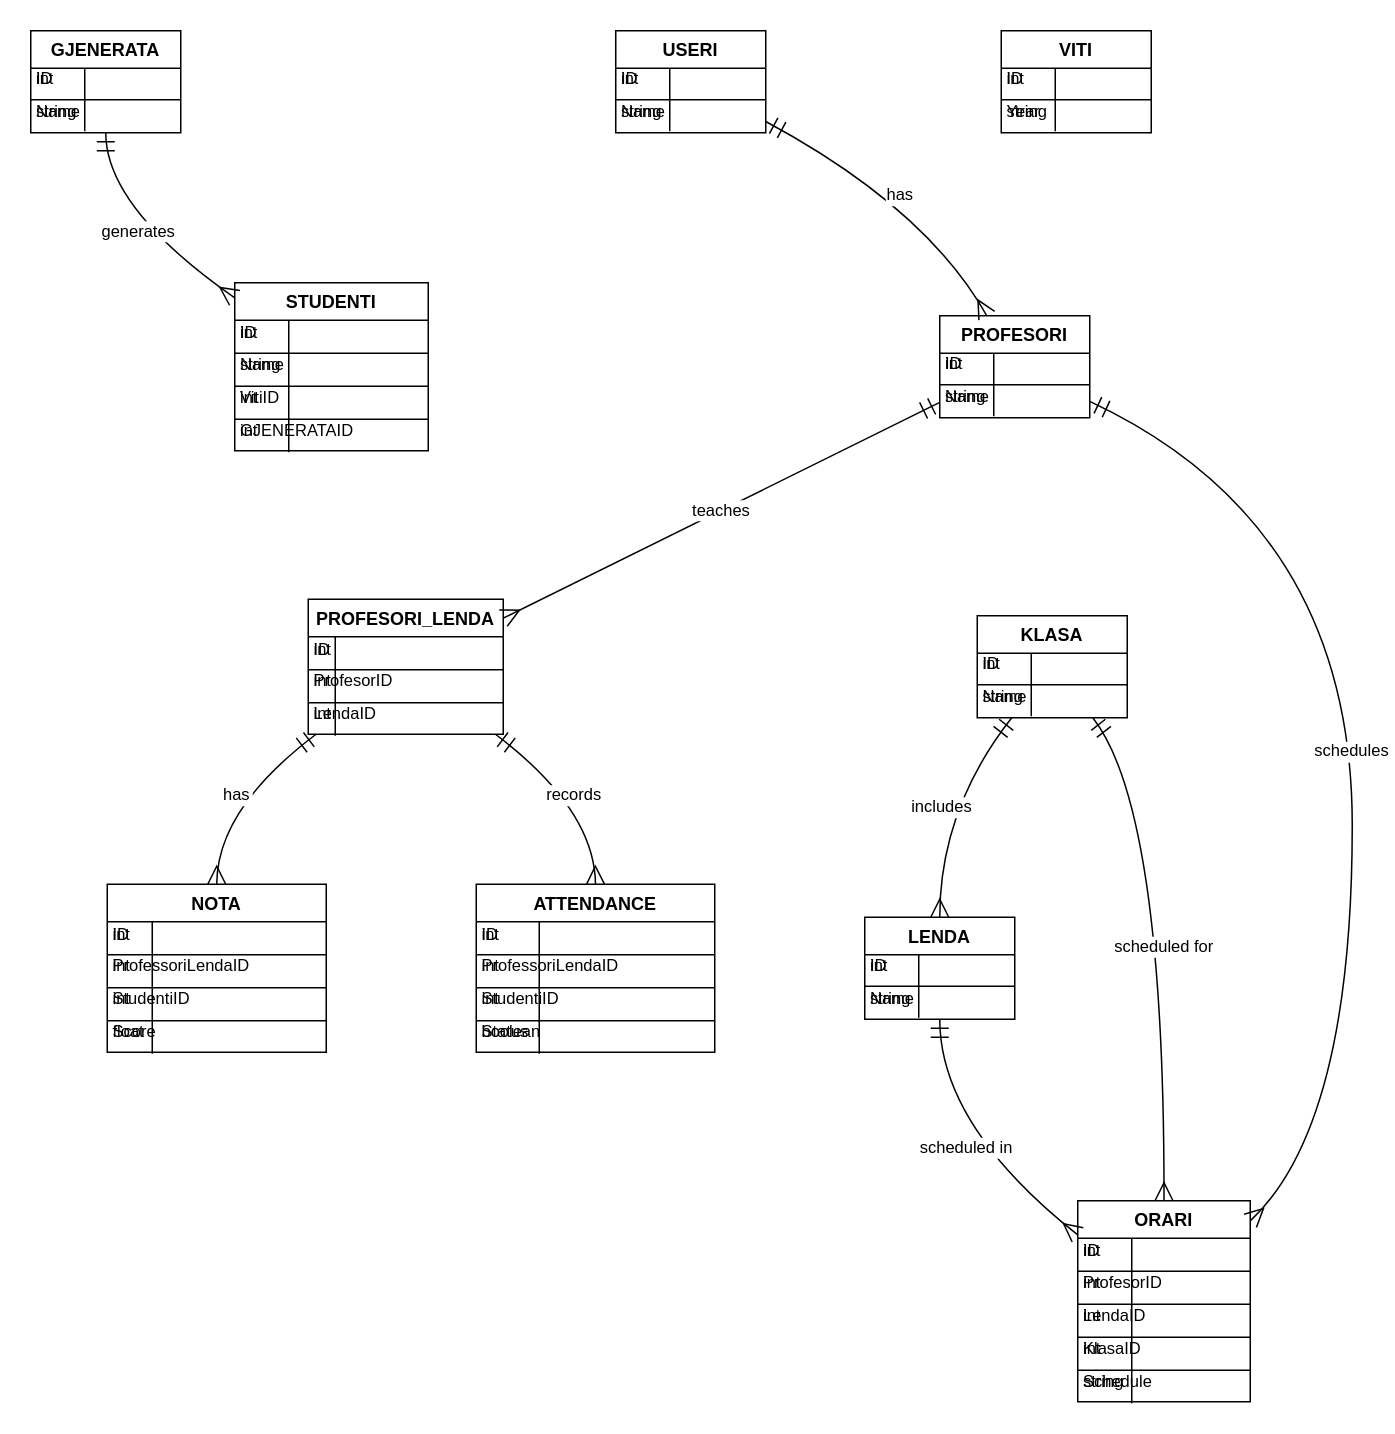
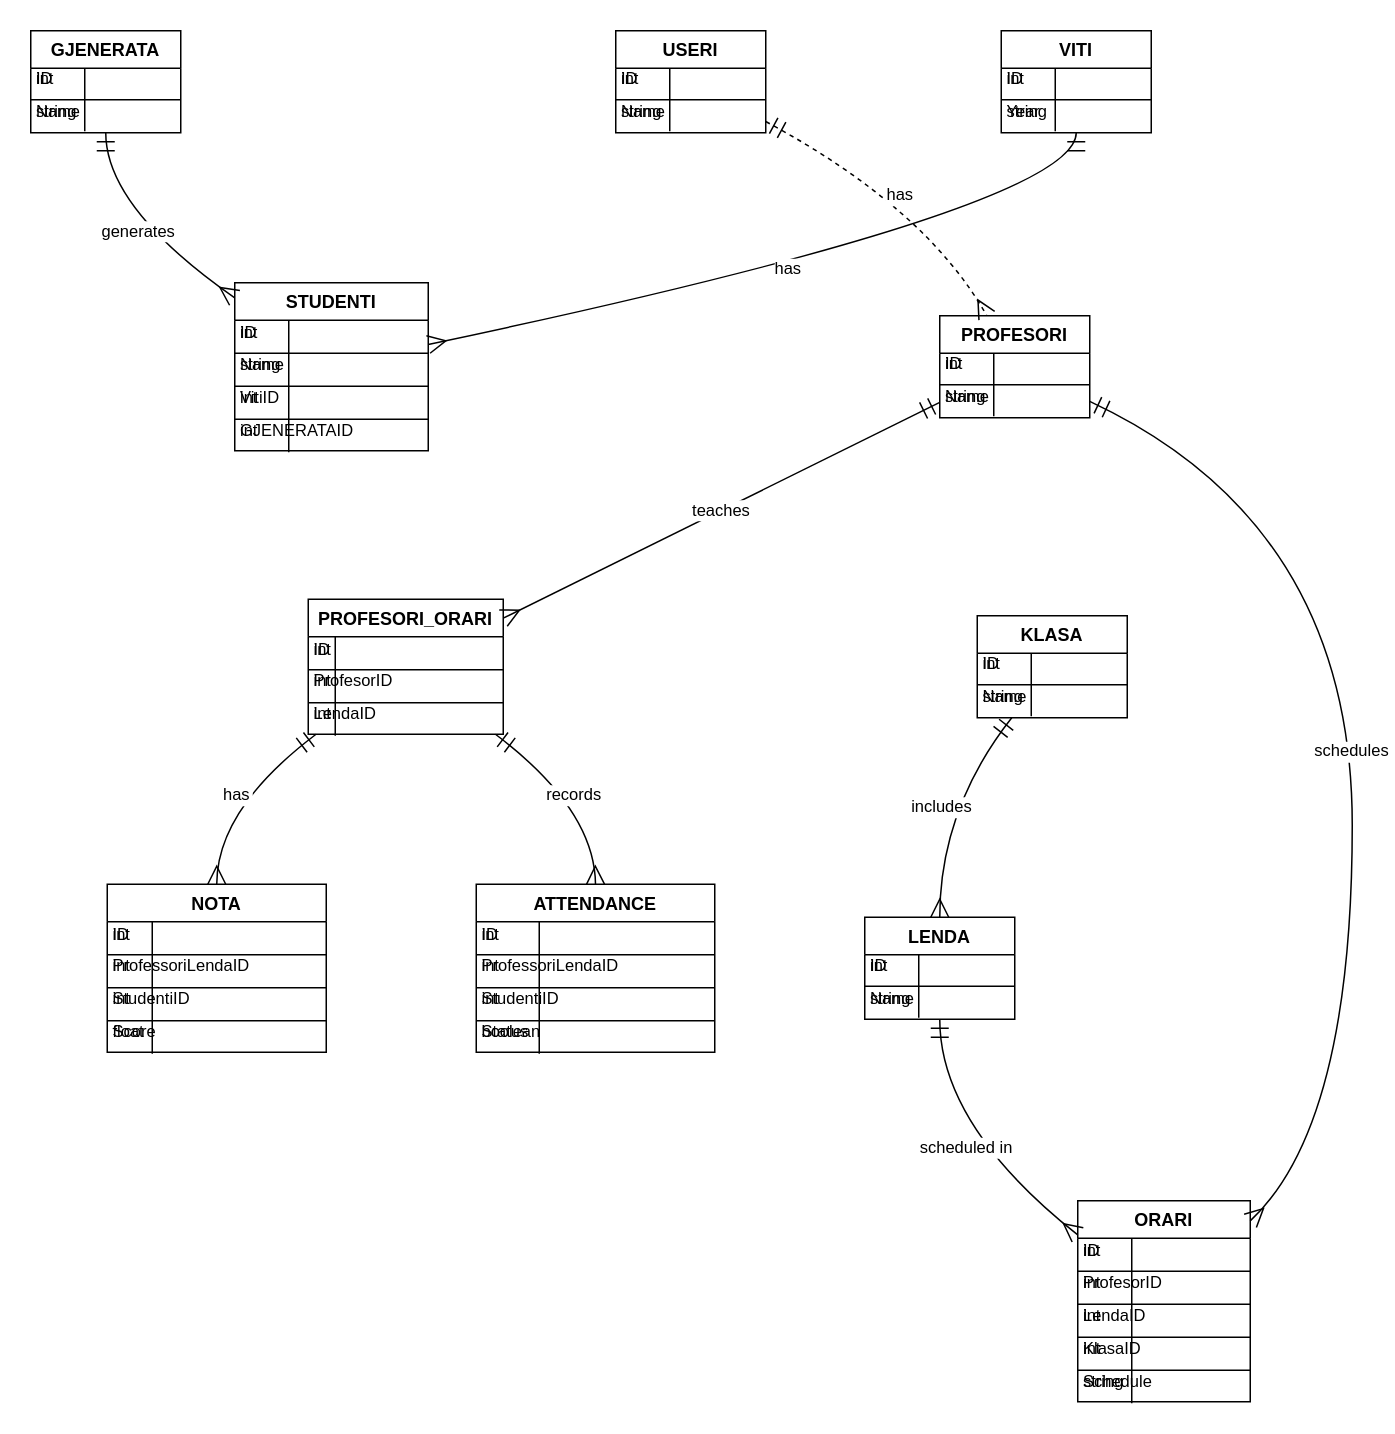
(890, 204) -> (890, 204)
none -> (605, 305)
(405, 619) -> (405, 619)
(1155, 957) -> none
